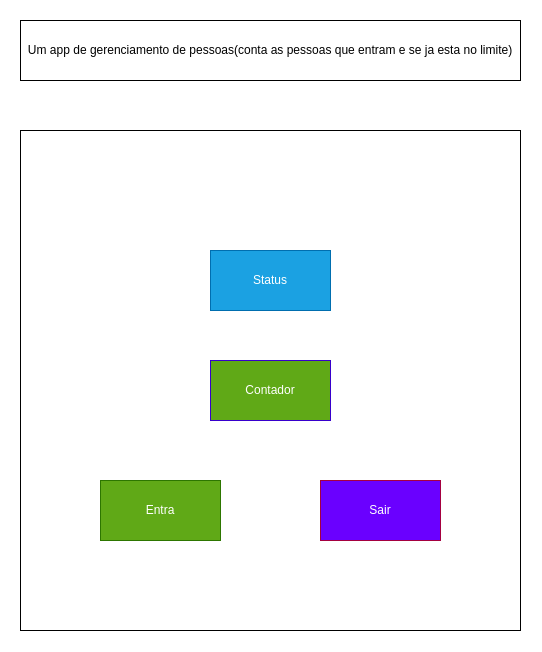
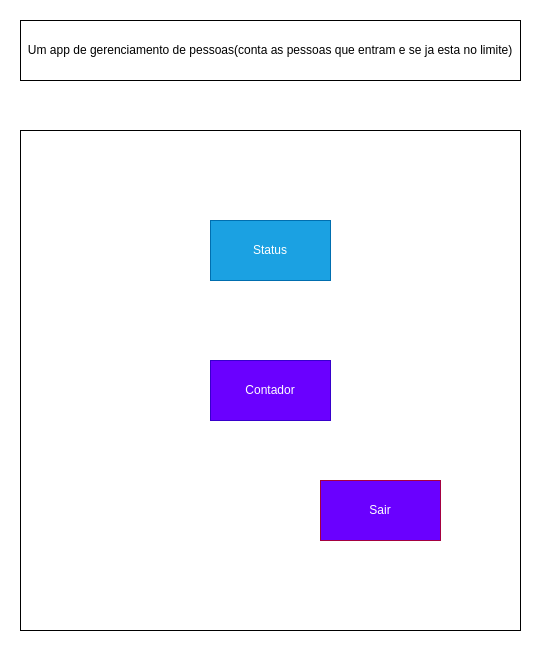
(271, 281) -> (271, 251)
(271, 391) -> (271, 391)
(161, 511) -> none
